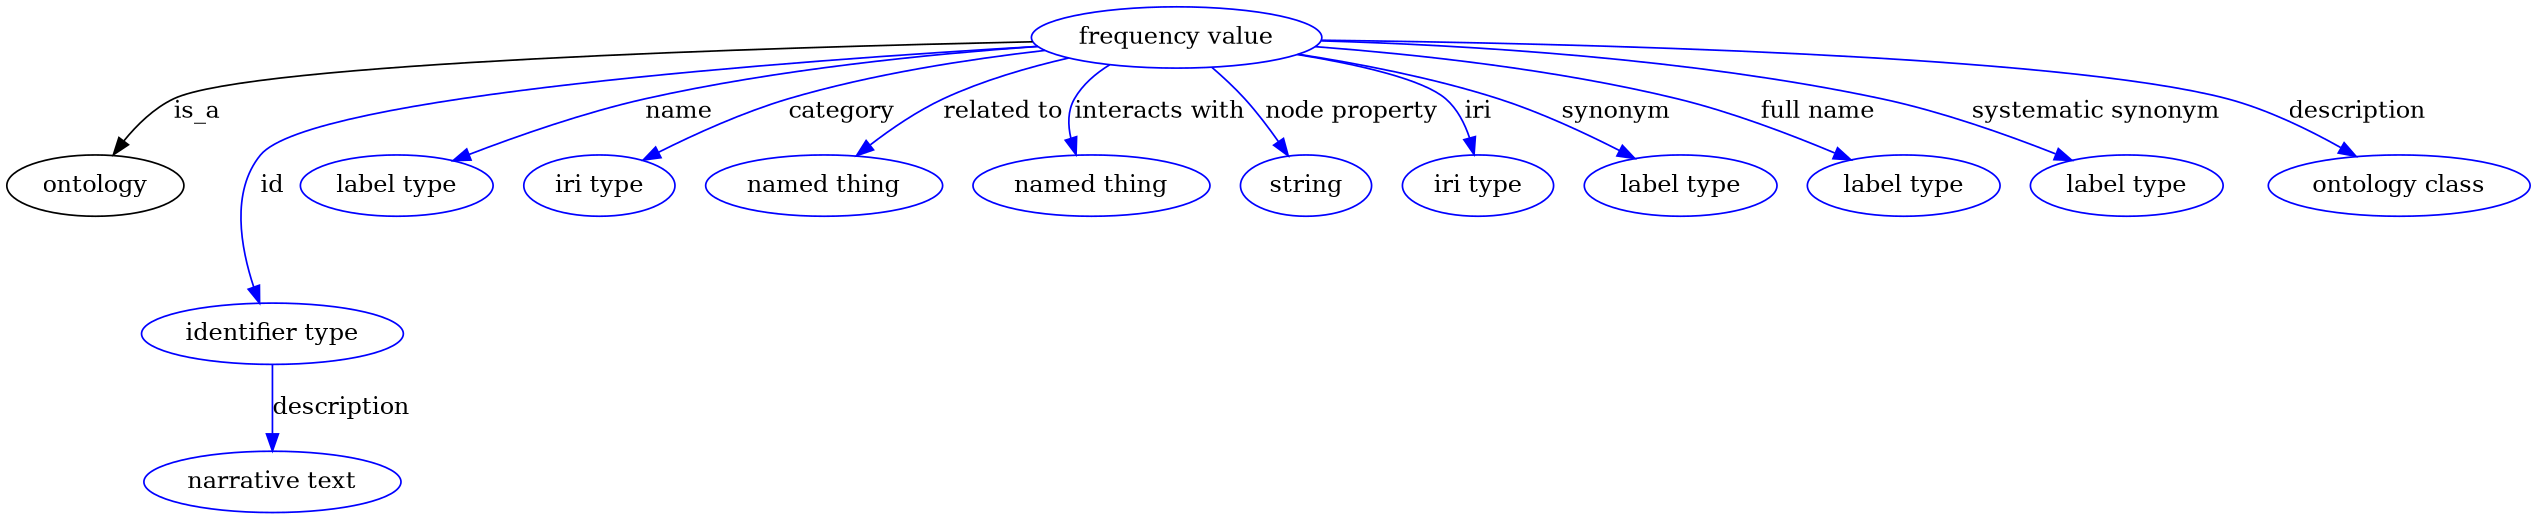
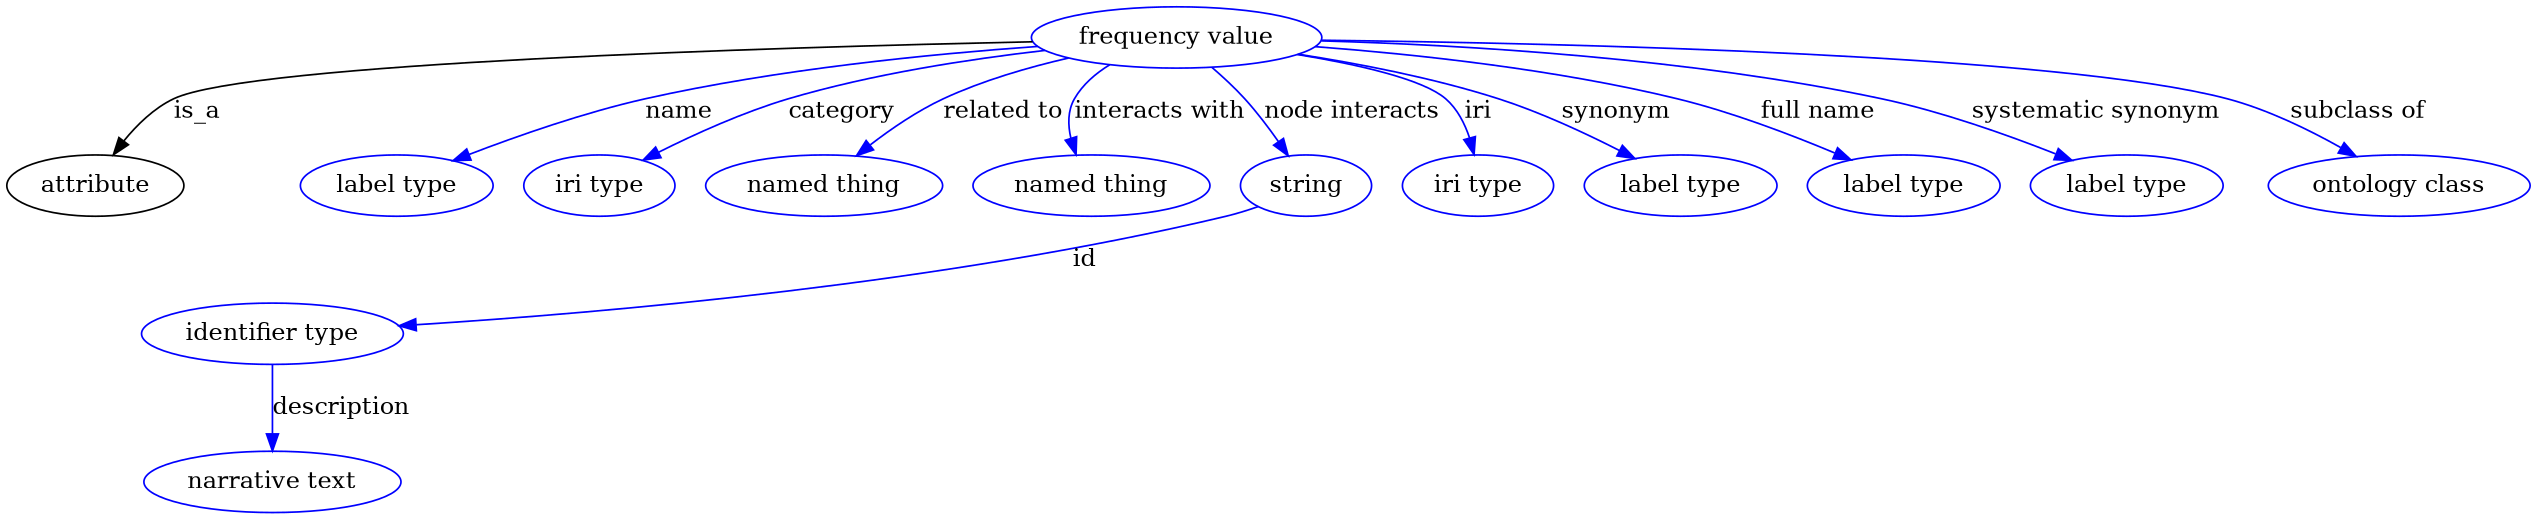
(576, 84) -> (840, 284)
(1352, 112) -> (1352, 112)
(2357, 112) -> (2357, 112)
(95, 186) -> (95, 186)
